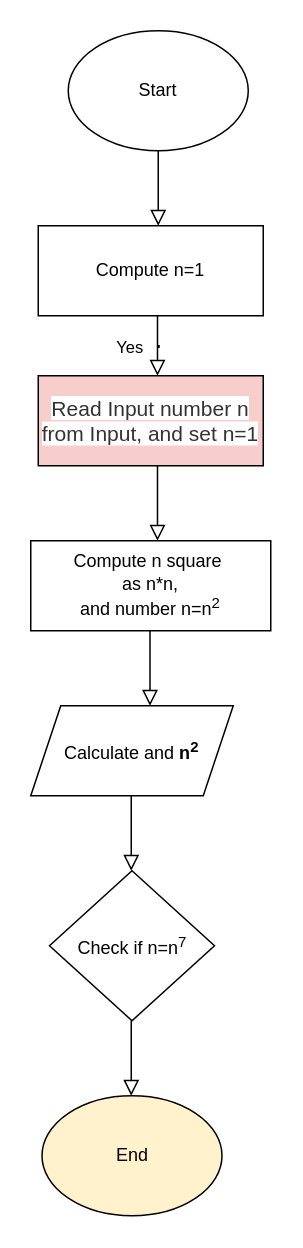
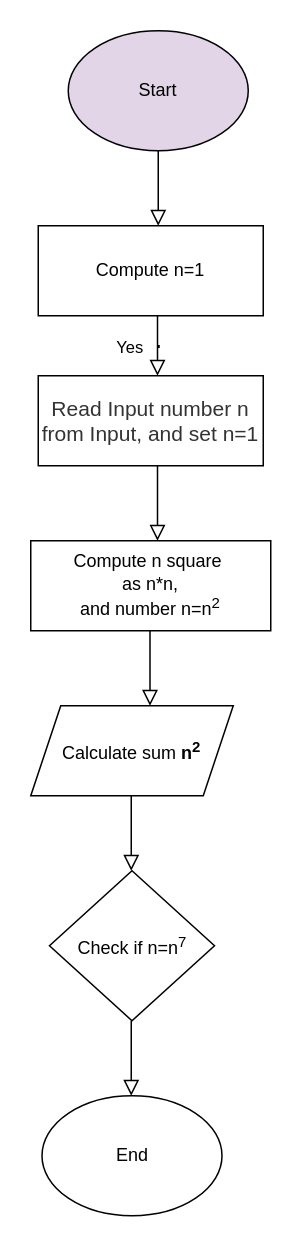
(158, 91) -> (158, 91)
(151, 421) -> (151, 421)
(132, 751) -> (132, 751)
(132, 1156) -> (132, 1156)
